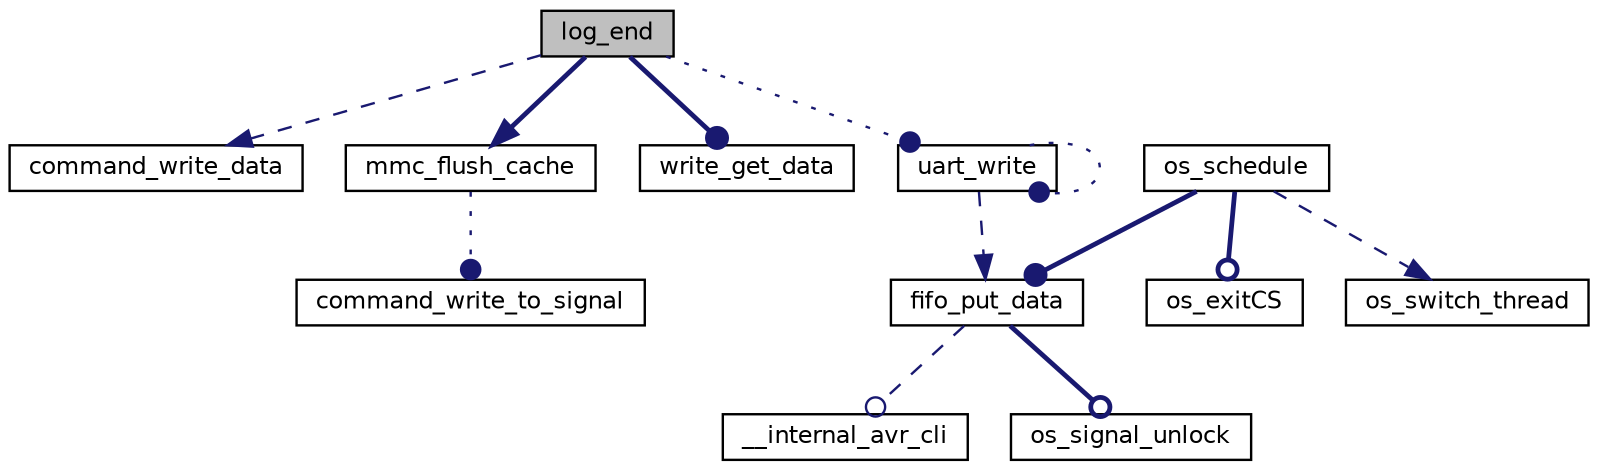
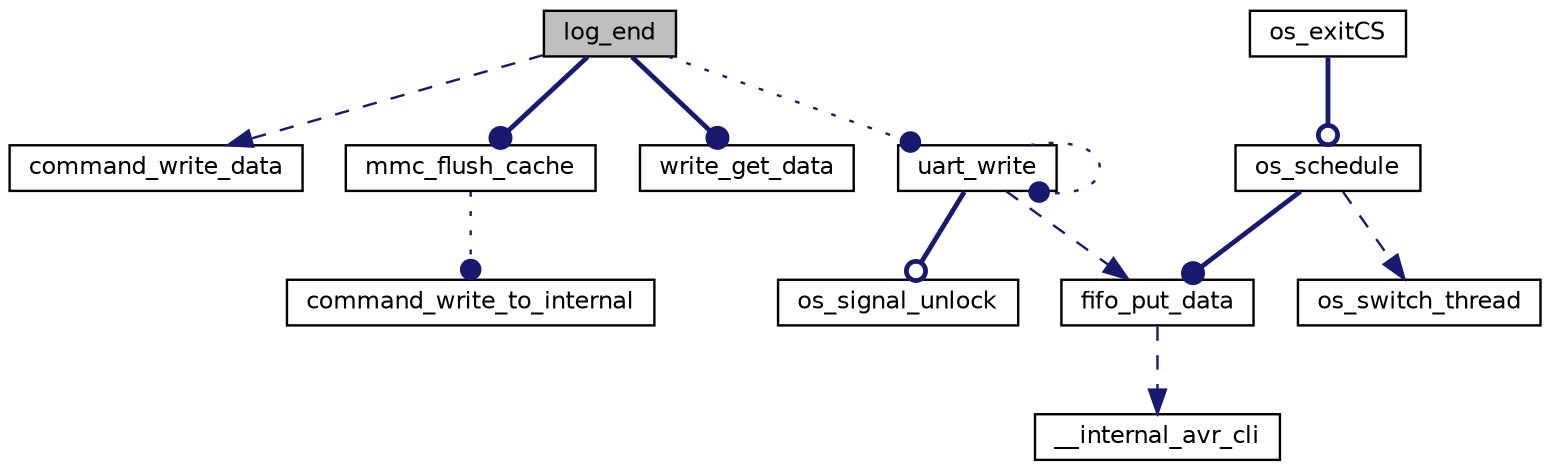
(548, 92) -> (548, 94)
(1232, 226) -> (1328, 91)
(471, 303) -> (471, 303)
(923, 363) -> (1157, 358)
(1052, 363) -> (943, 227)
